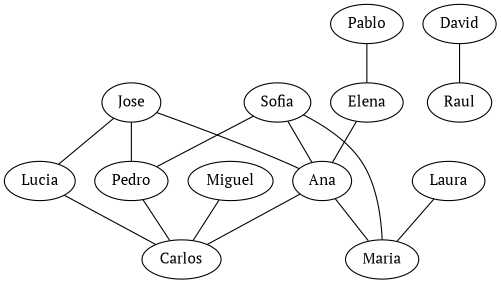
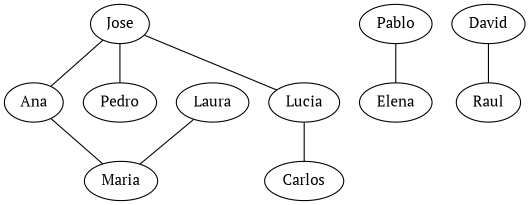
(277, 102) -> none
(348, 136) -> none
(231, 181) -> none
(254, 219) -> none
(156, 220) -> none
